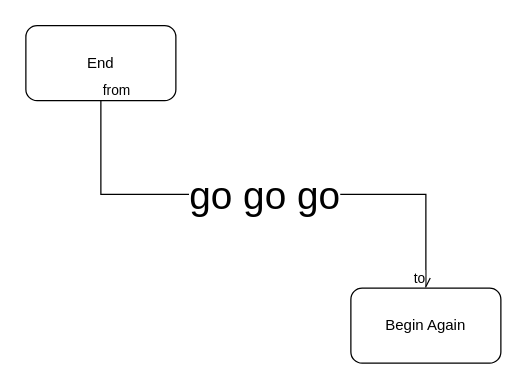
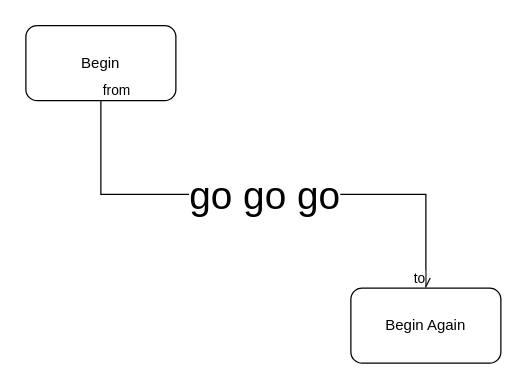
(101, 63) -> (101, 63)
